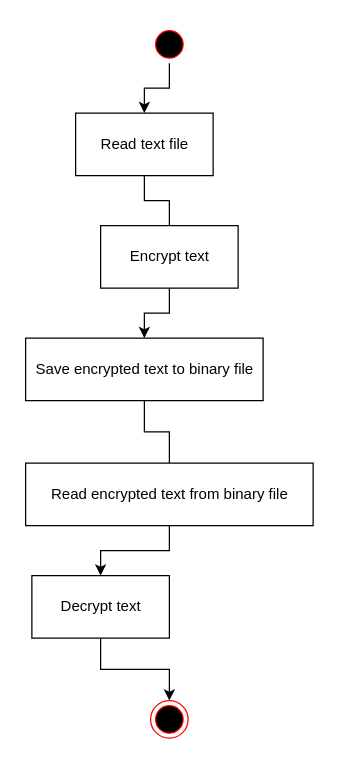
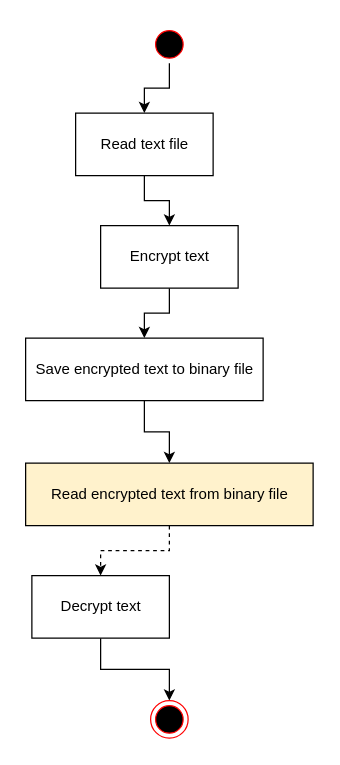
(169, 219) -> (169, 216)
(169, 456) -> (169, 453)
(169, 494) -> (169, 494)
(138, 551) -> (138, 551)
